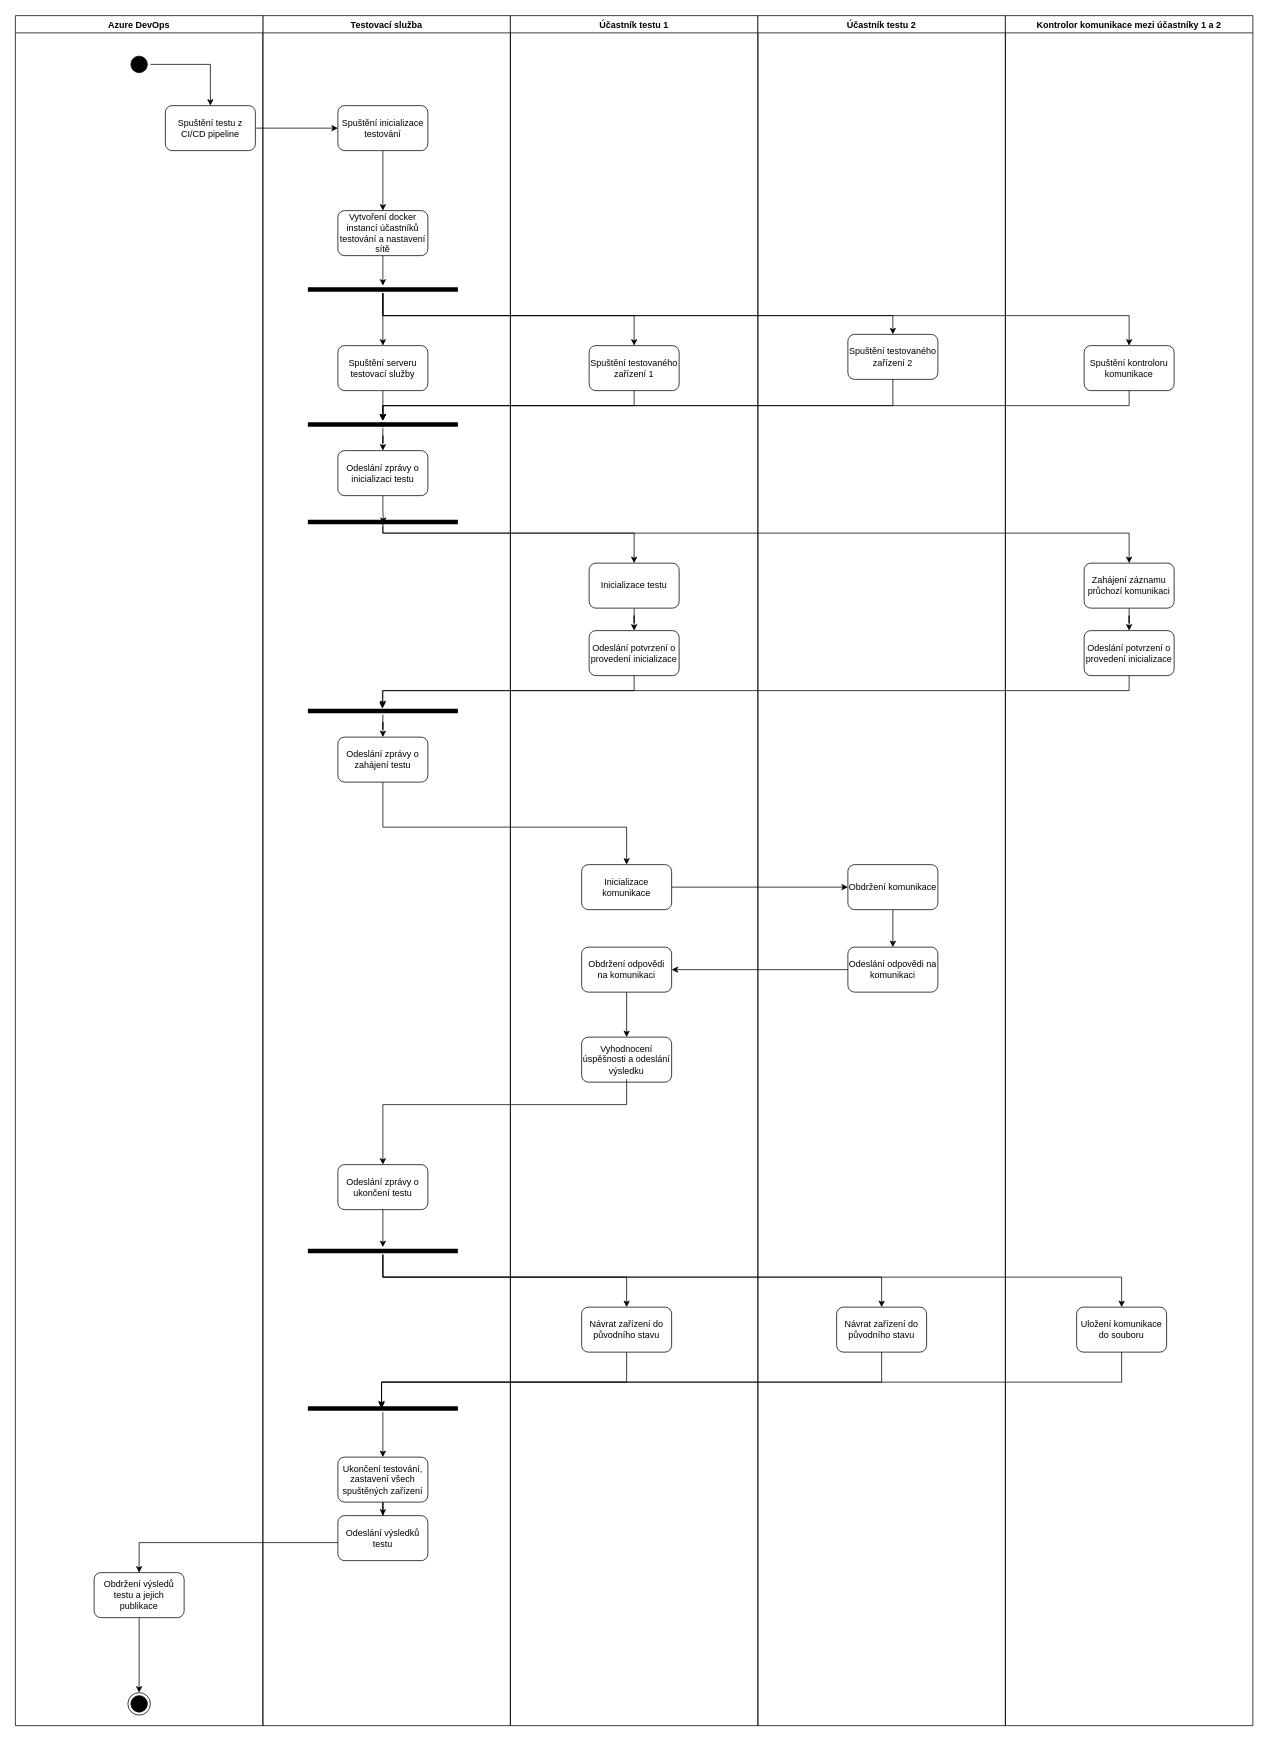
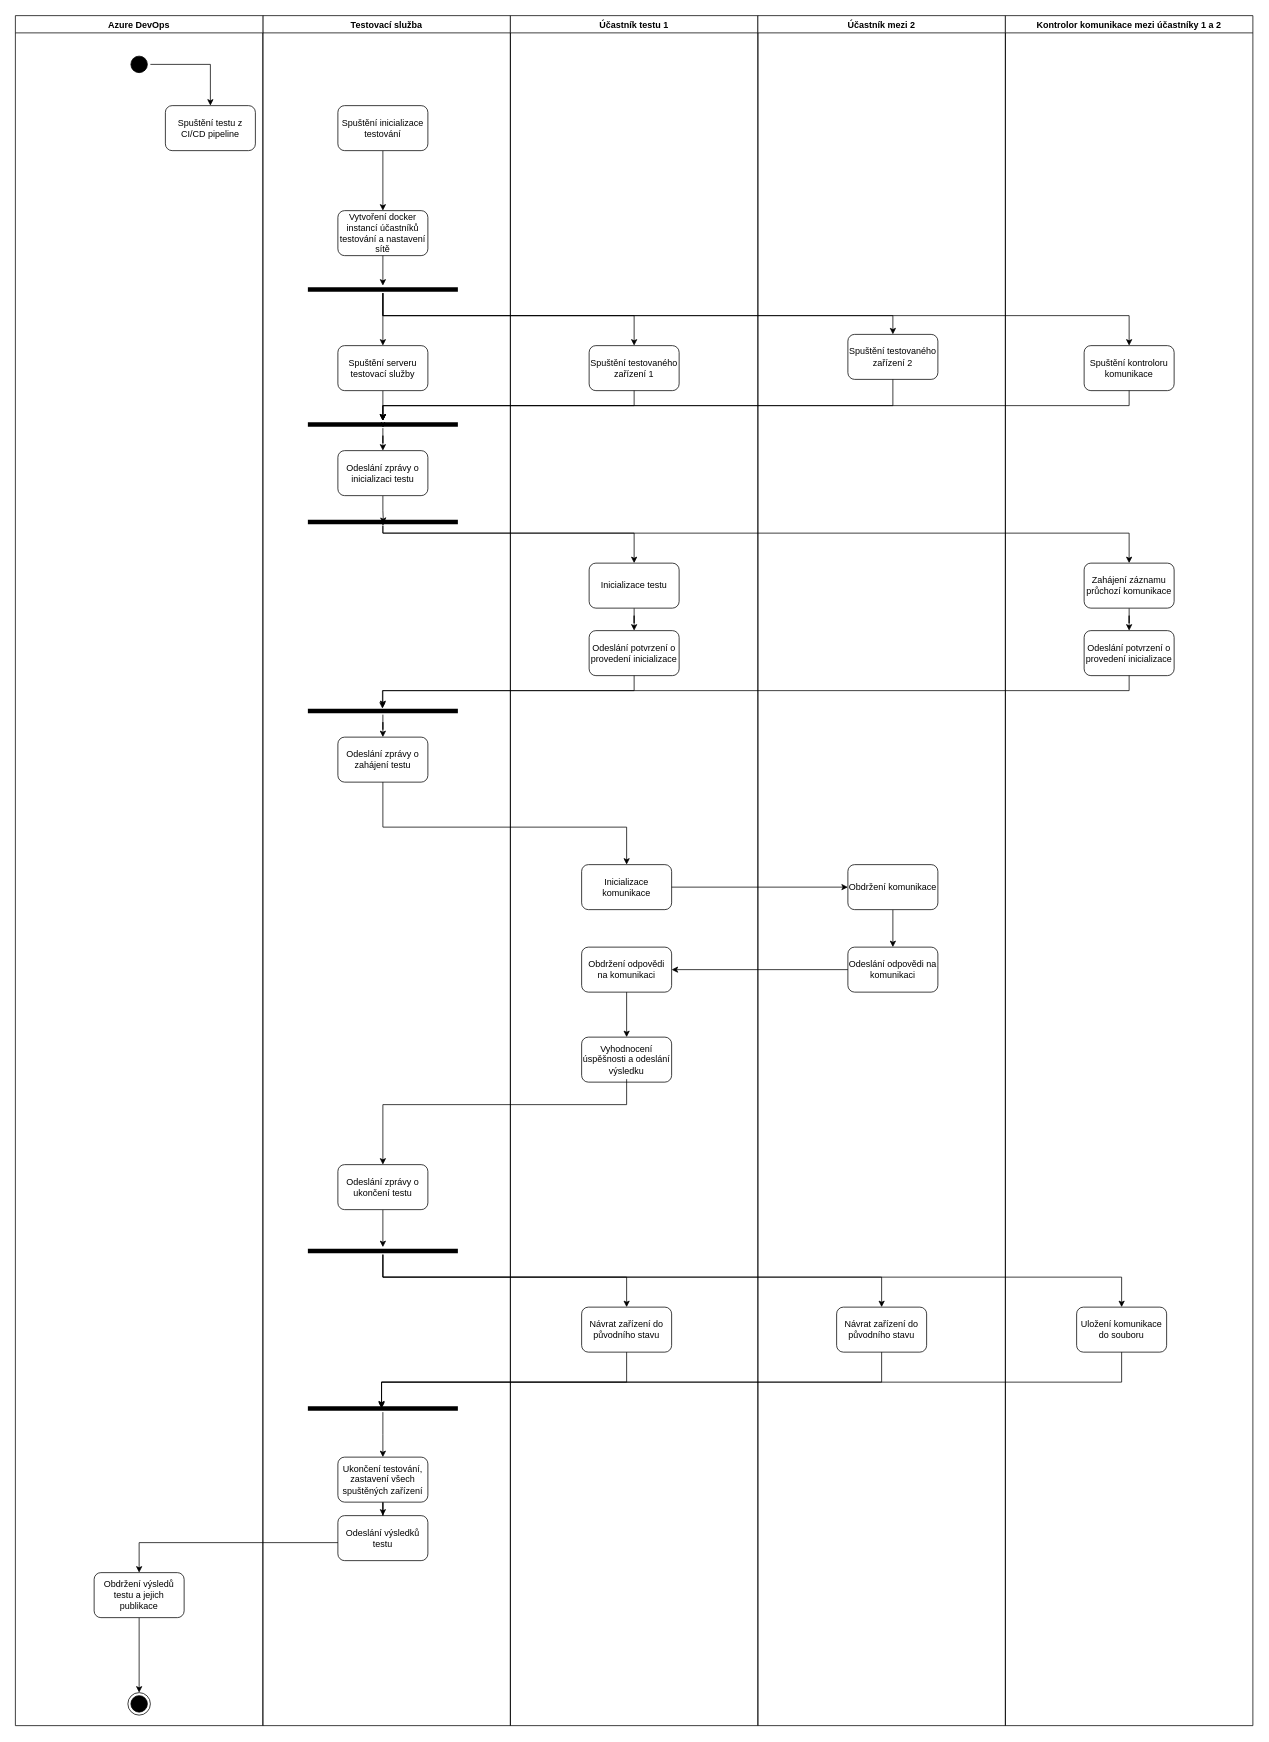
(881, 24) -> (881, 24)
(331, 128) -> none
(1129, 585) -> (1129, 585)
